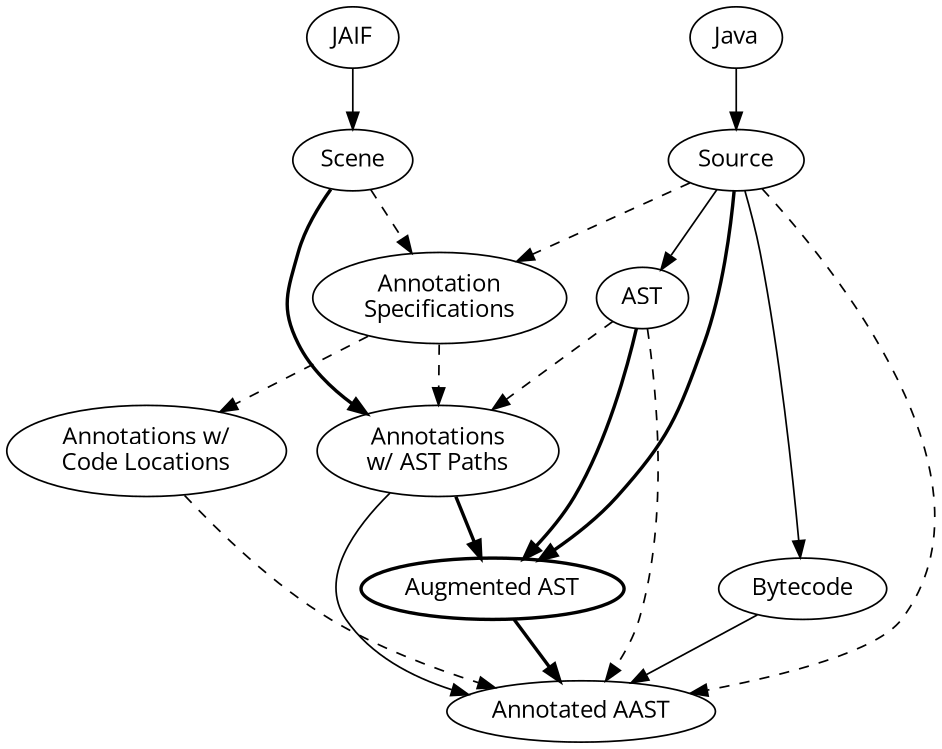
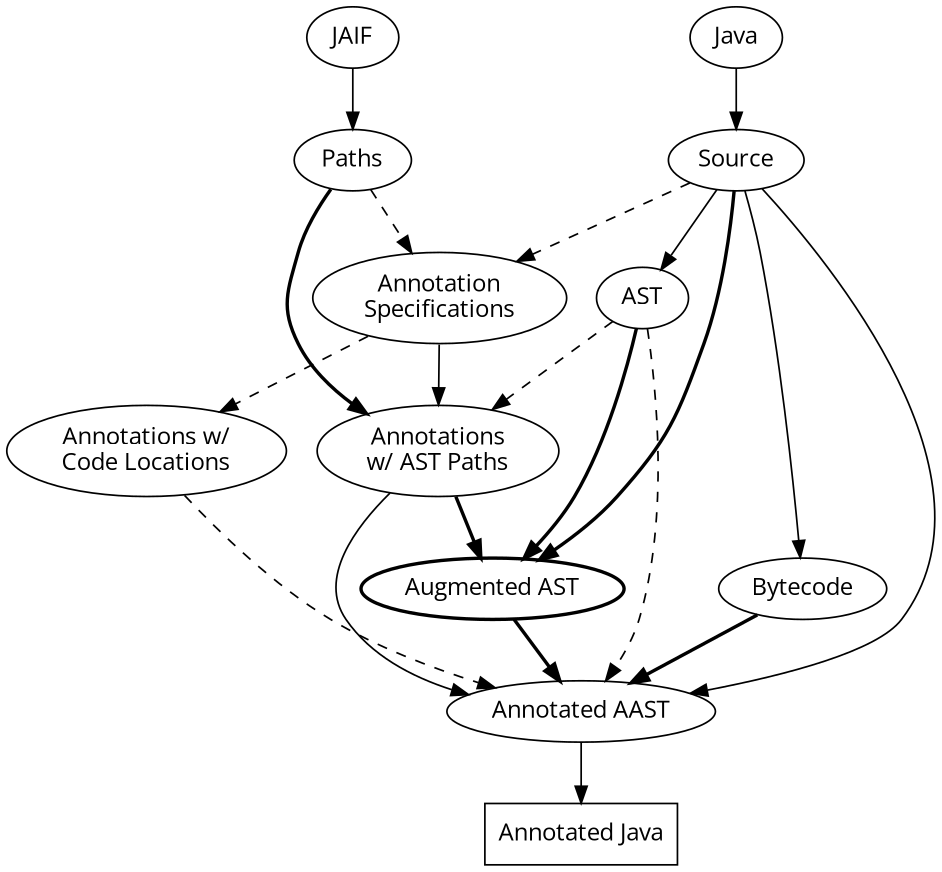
(353, 160) -> (353, 160)
(439, 366) -> (439, 366)
(931, 487) -> (931, 487)
(702, 645) -> (702, 645)
none -> (581, 834)
